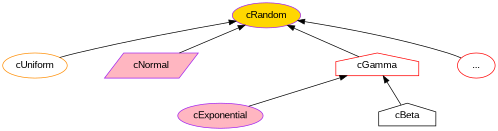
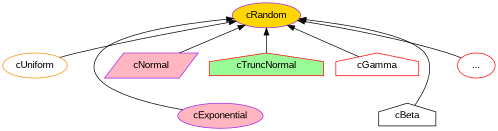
none -> (266, 66)
(294, 92) -> (100, 53)
(394, 93) -> (423, 52)
